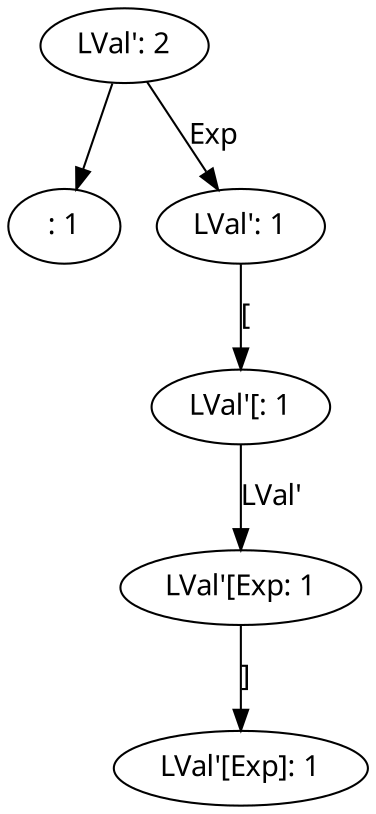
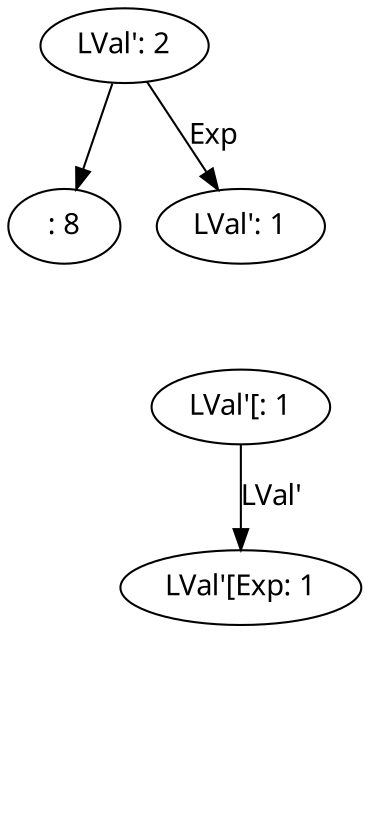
(64, 226) -> (64, 226)
(241, 306) -> none
(241, 768) -> none
